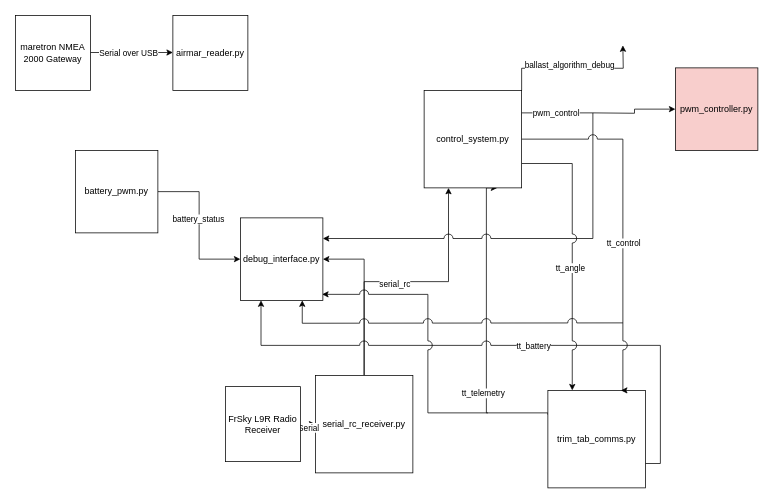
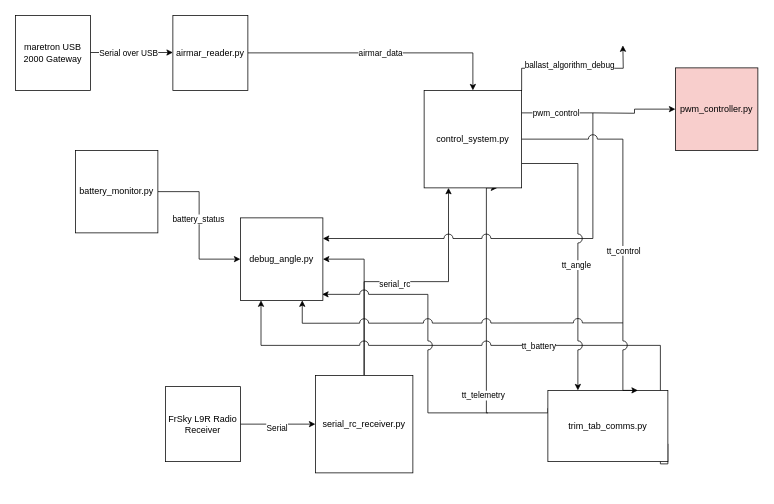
(53, 53) -> (53, 53)
none -> (380, 53)
(117, 192) -> (117, 192)
(282, 259) -> (282, 259)
(263, 424) -> (203, 424)
(597, 439) -> (608, 426)
